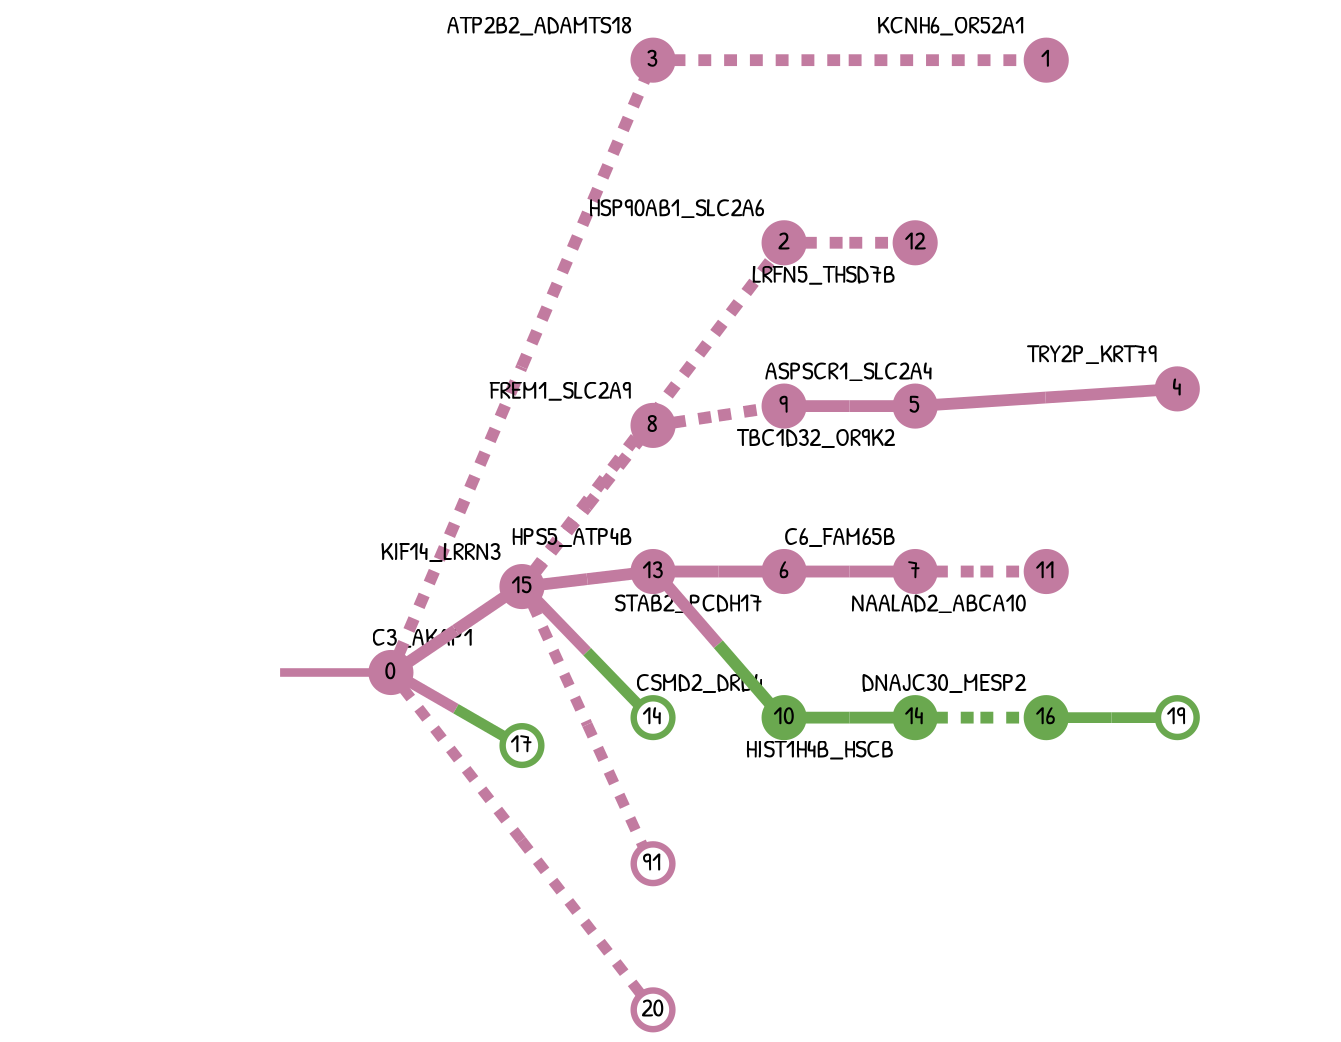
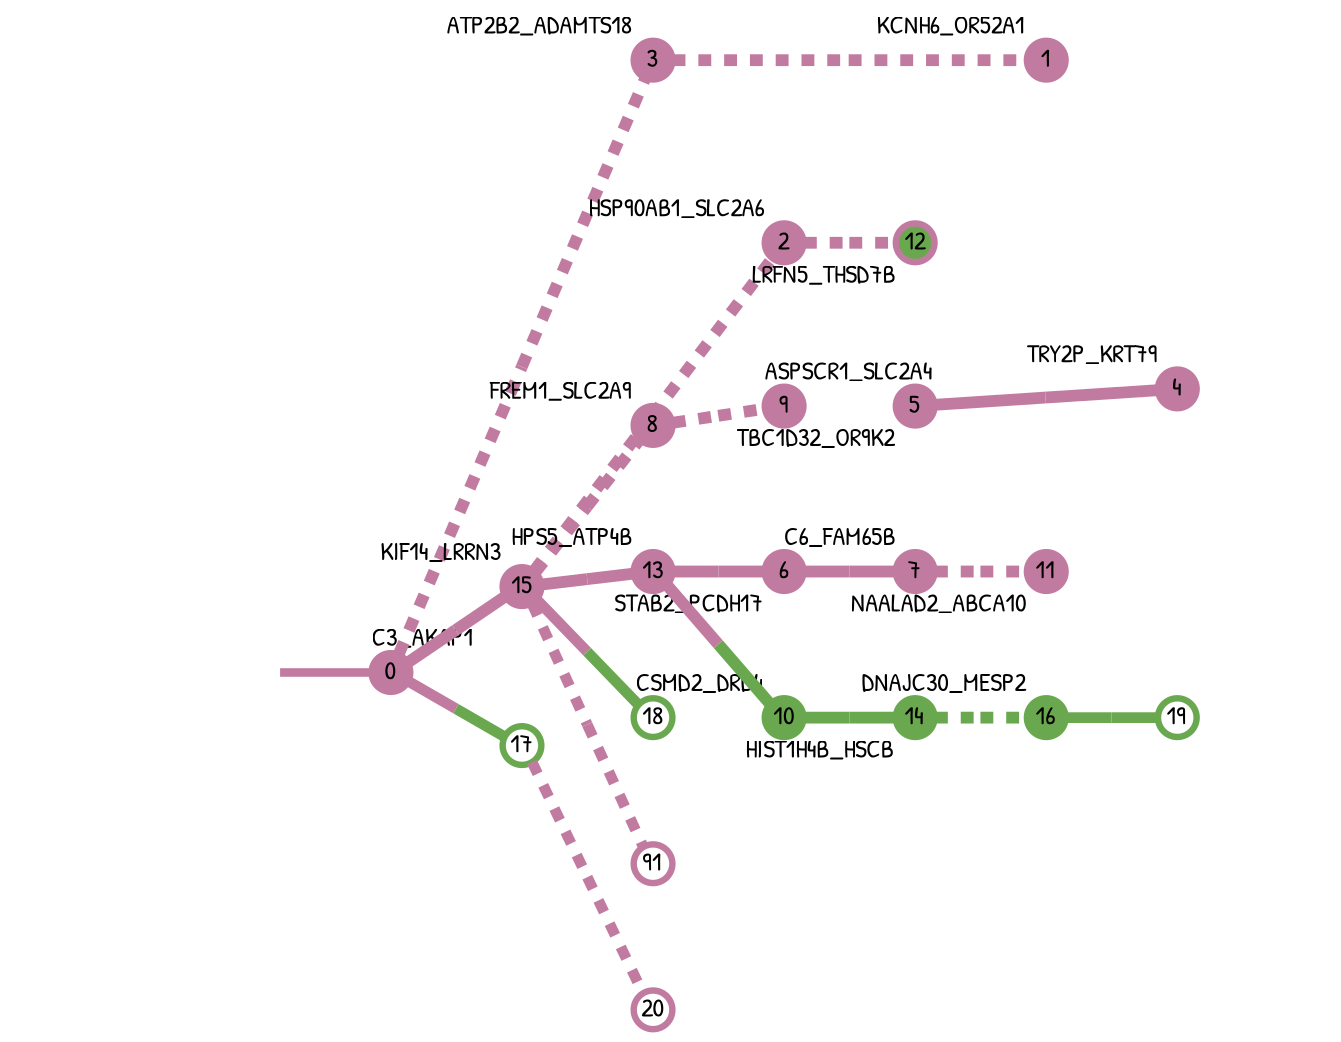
(915, 243) -> (915, 243)
(849, 406) -> none
(653, 718) -> (653, 718)
(522, 841) -> (587, 877)
